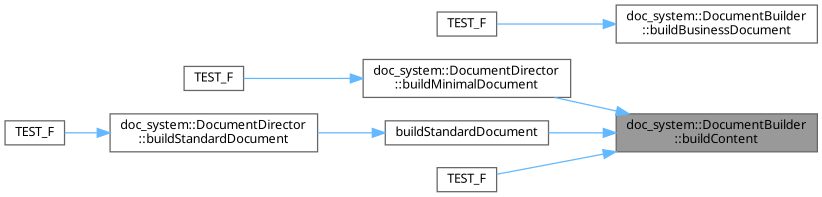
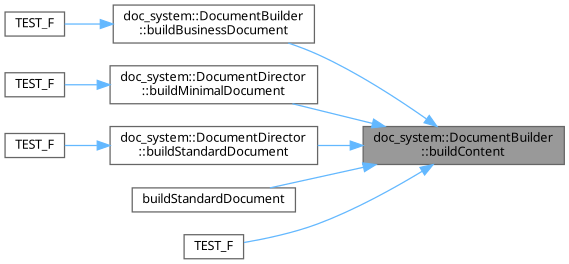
none -> (360, 76)
(345, 133) -> (334, 146)
